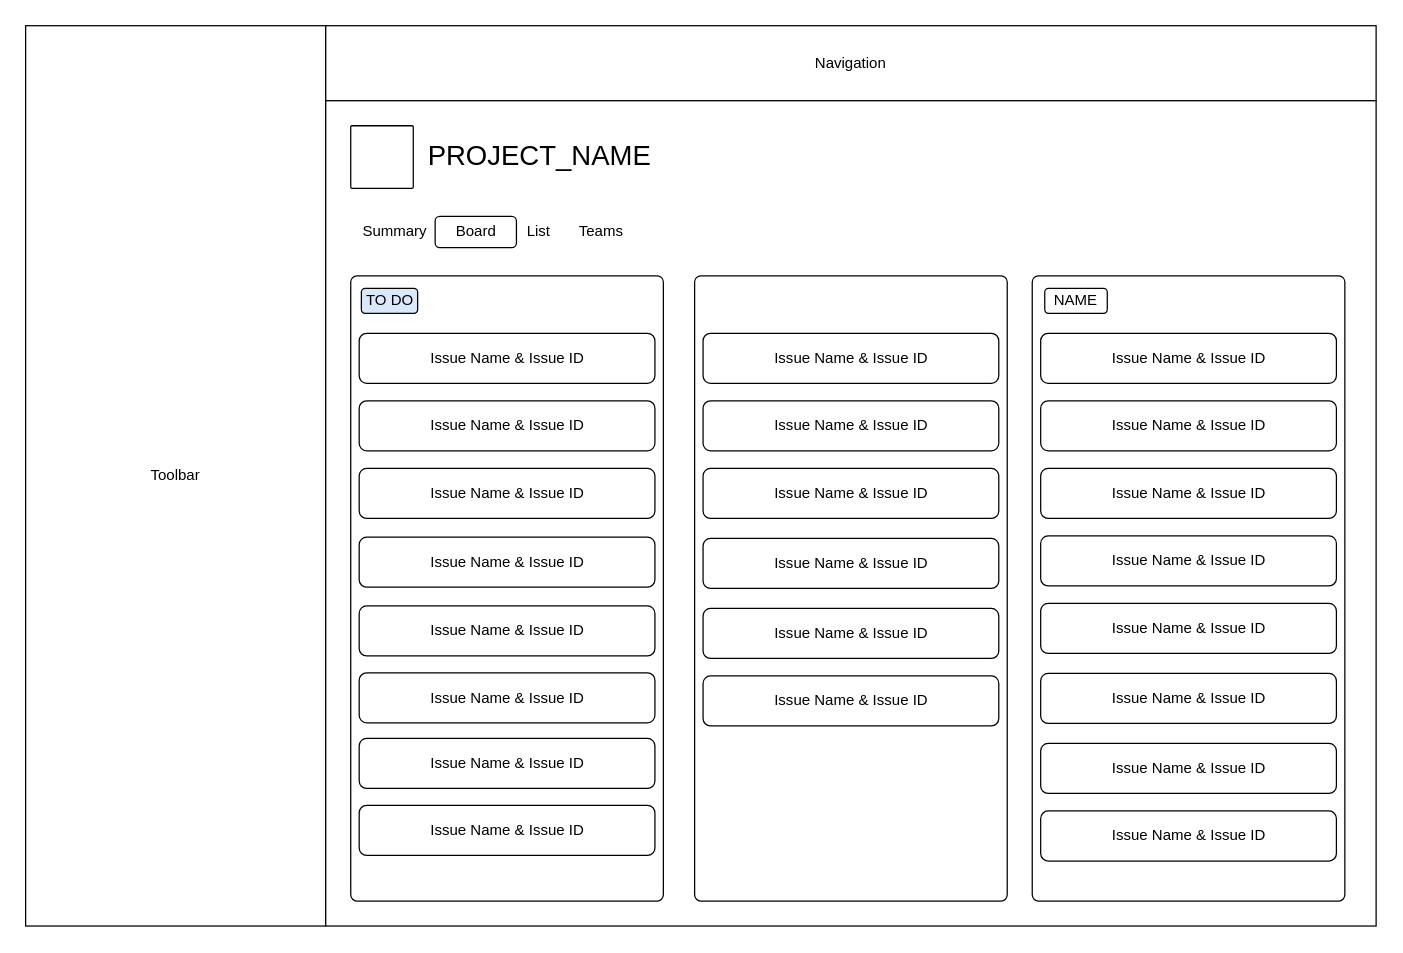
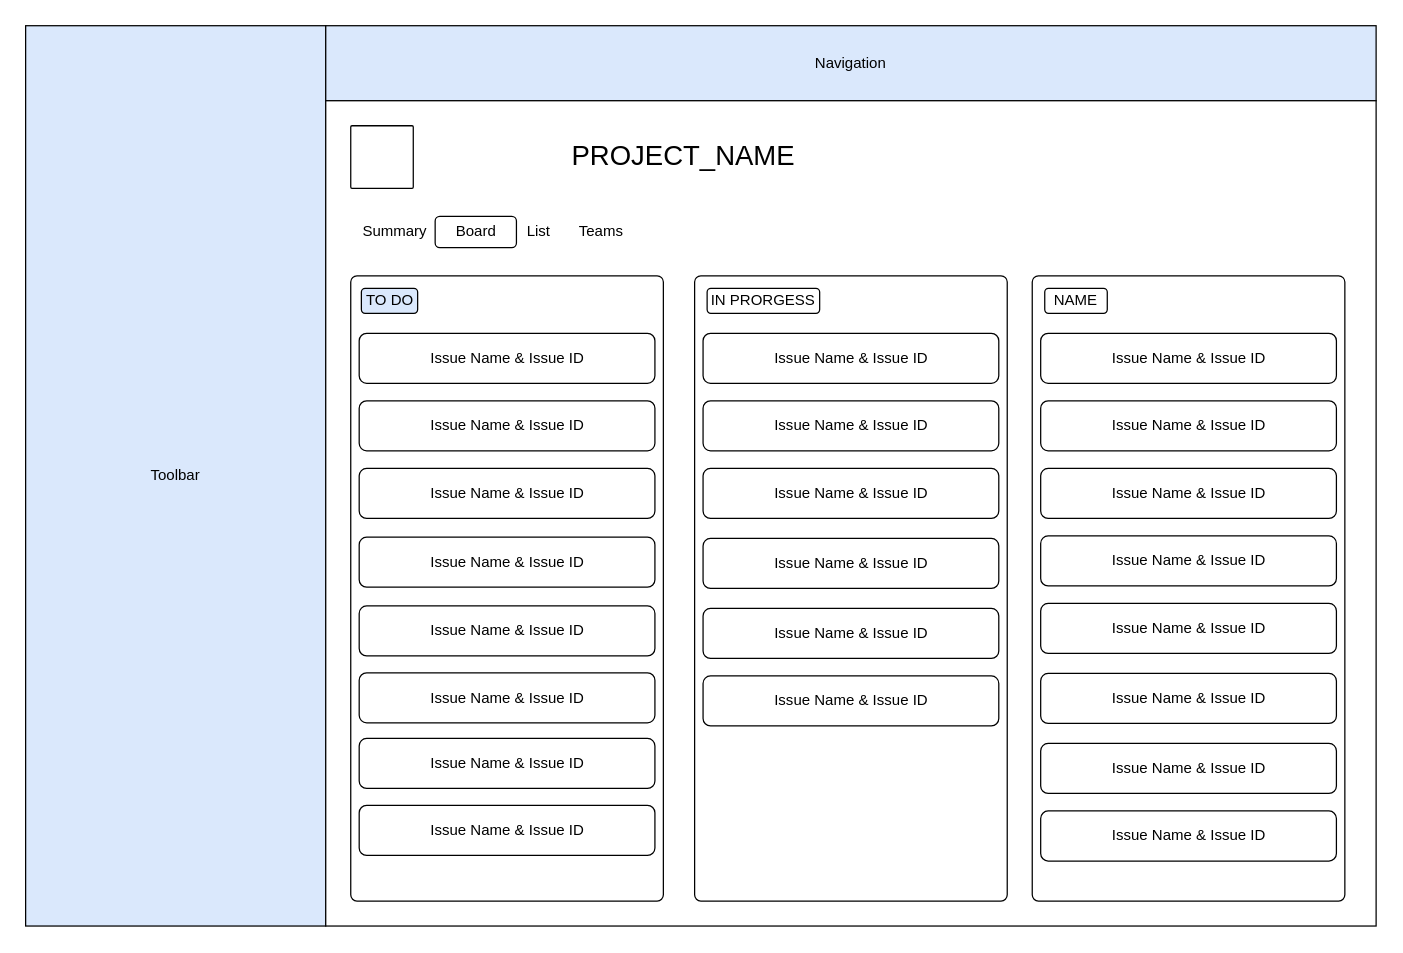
(851, 63) -> (851, 63)
(532, 157) -> (676, 157)
none -> (763, 301)
(176, 476) -> (176, 476)
